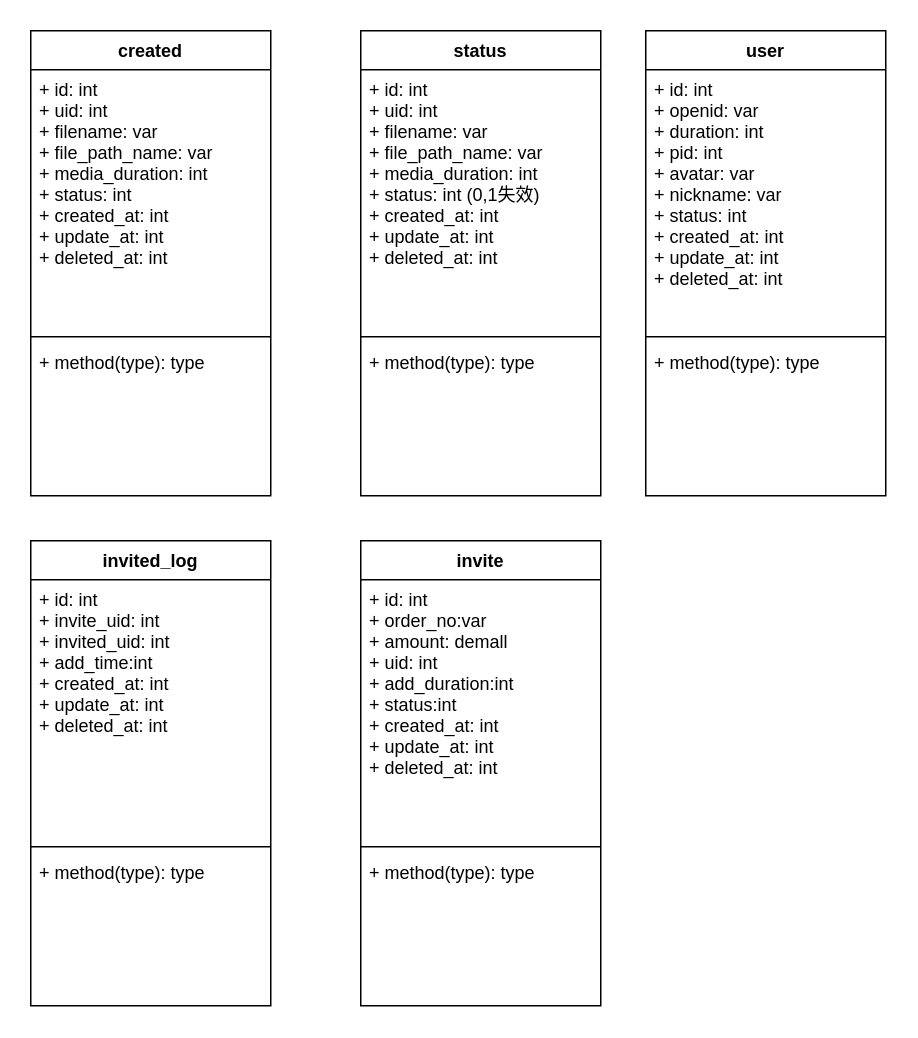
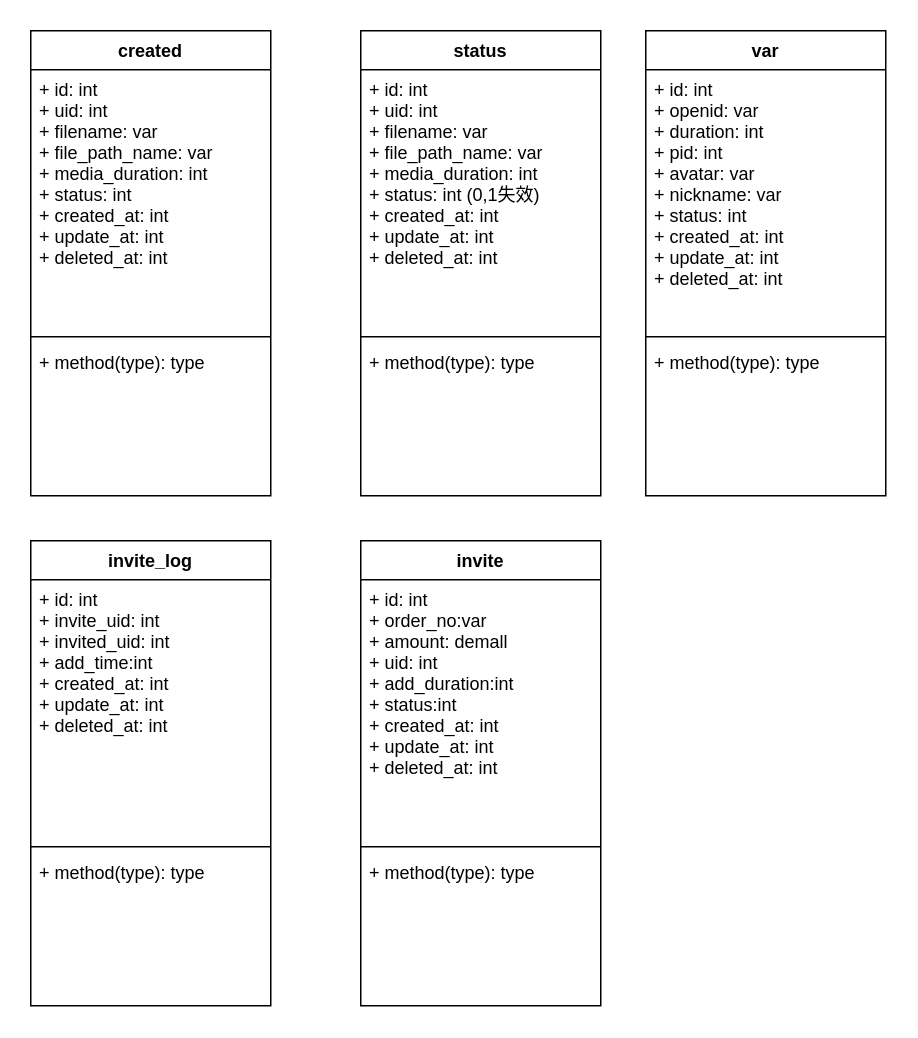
(765, 51) -> (765, 51)
(150, 561) -> (150, 561)
